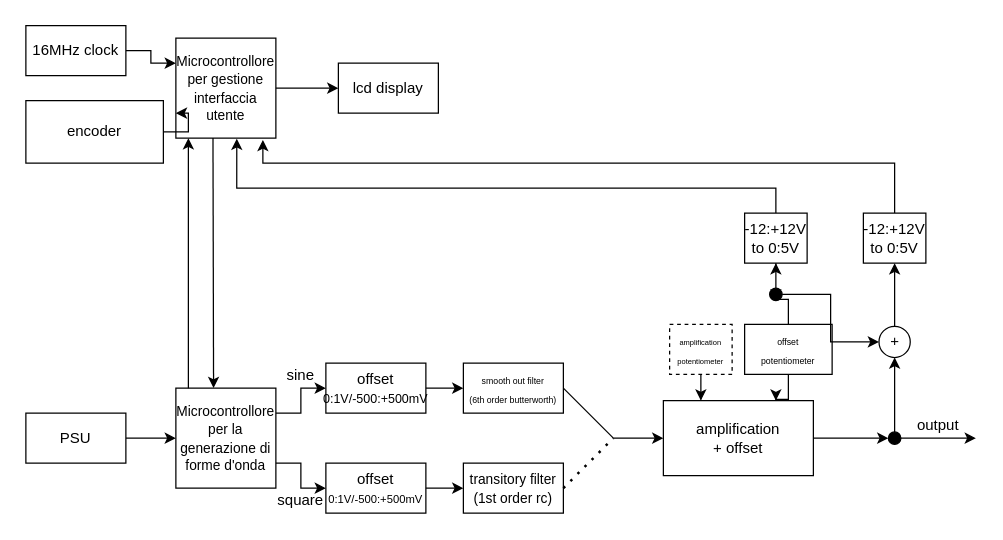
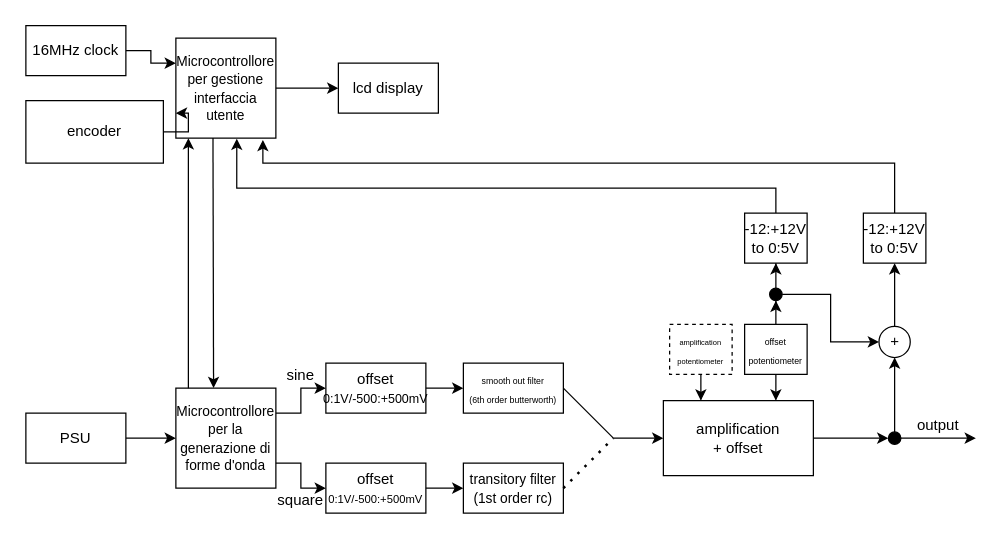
(788, 349) -> (776, 349)
